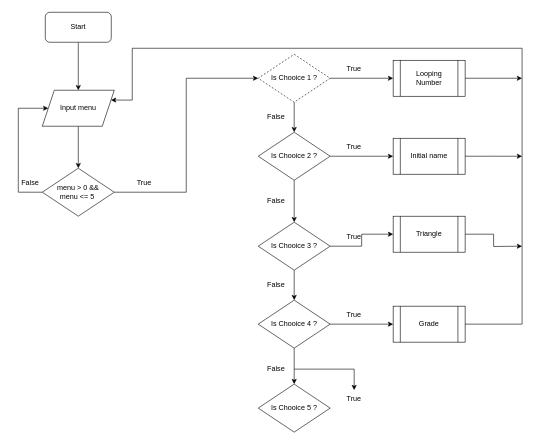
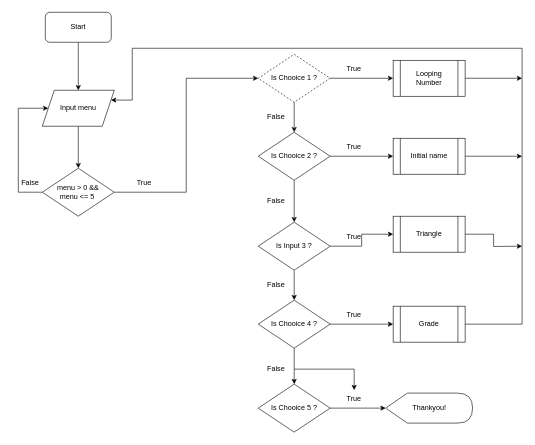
(294, 246) -> (294, 246)
none -> (380, 408)
none -> (429, 408)
